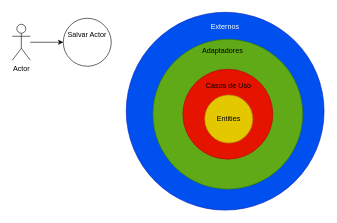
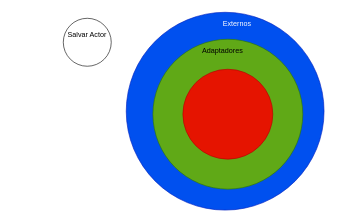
(225, 27) -> (237, 24)
(21, 42) -> none
(57, 42) -> none
(229, 86) -> none
(229, 119) -> none
